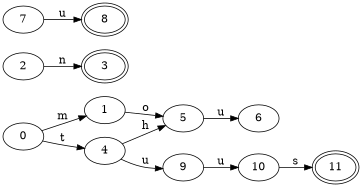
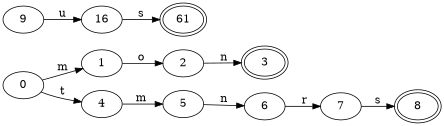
(63, 14) -> (378, 101)
none -> (299, 106)
(221, 113) -> (224, 99)
(140, 114) -> (139, 63)
(146, 126) -> (141, 98)
(138, 166) -> none
(259, 167) -> (102, 20)
(336, 167) -> (183, 20)
